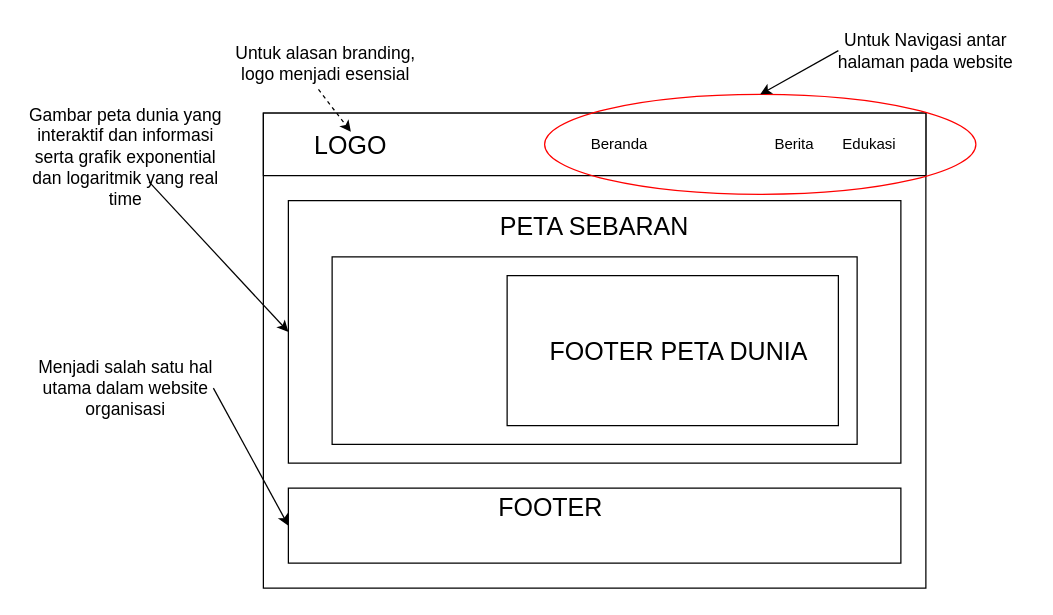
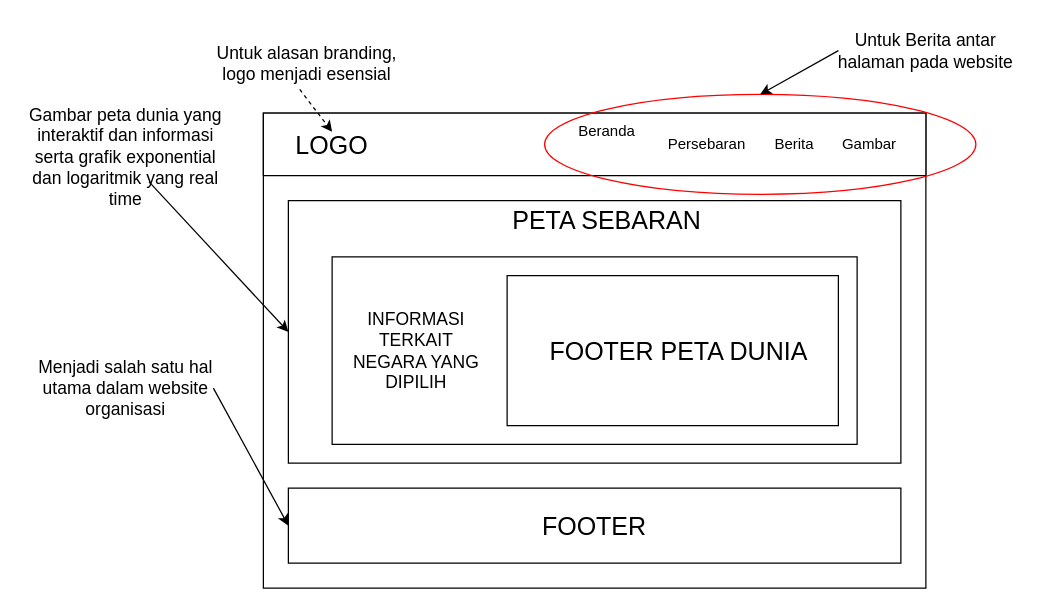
(926, 51) -> (926, 51)
(326, 63) -> (307, 63)
(351, 144) -> (332, 144)
(619, 144) -> (607, 132)
none -> (707, 144)
(869, 144) -> (869, 144)
(594, 226) -> (607, 219)
none -> (416, 351)
(551, 507) -> (594, 526)
